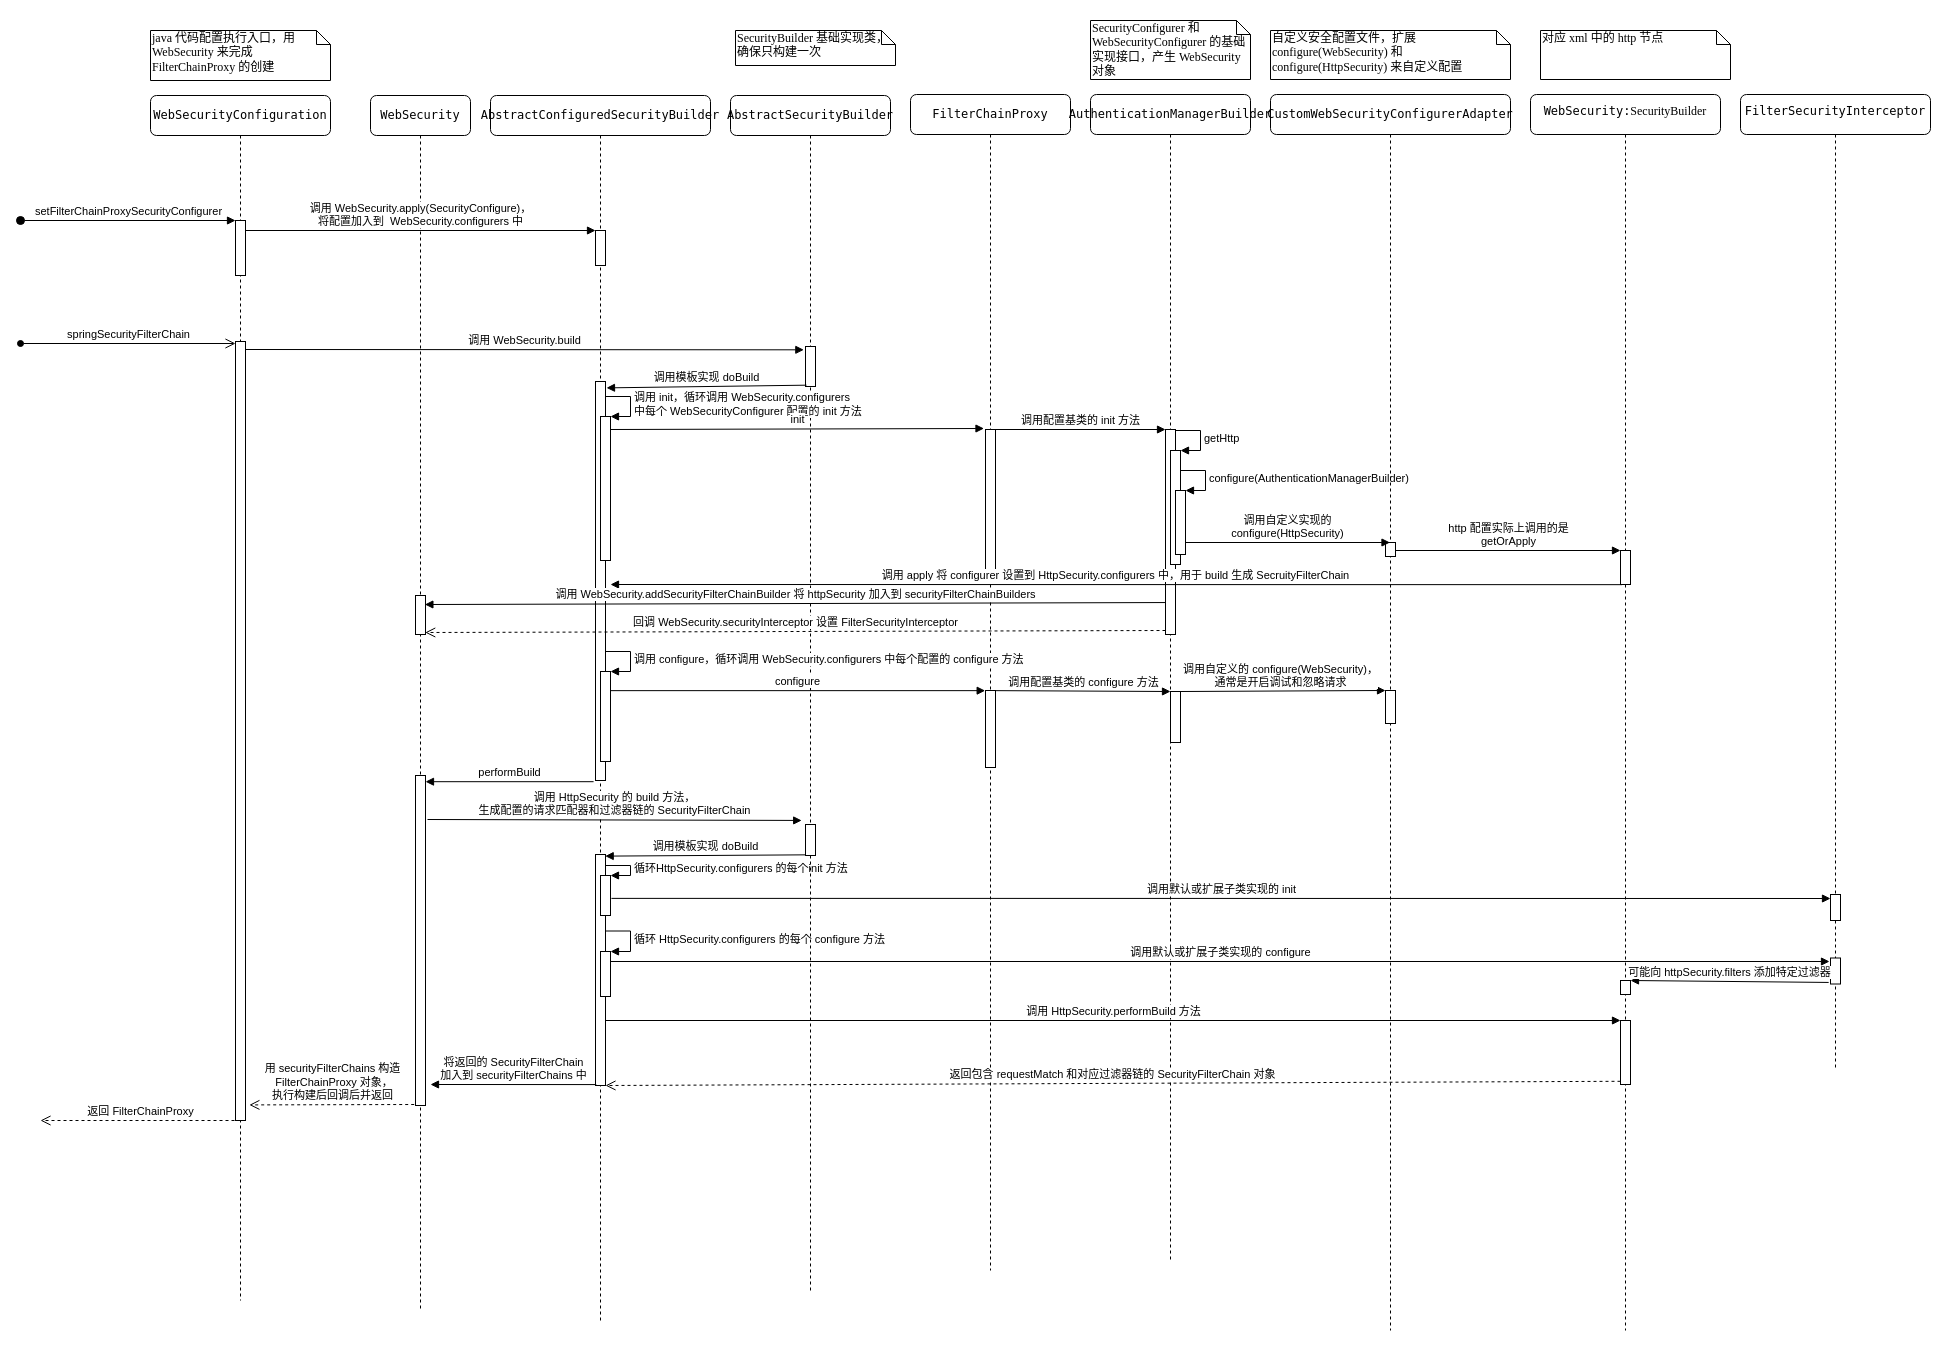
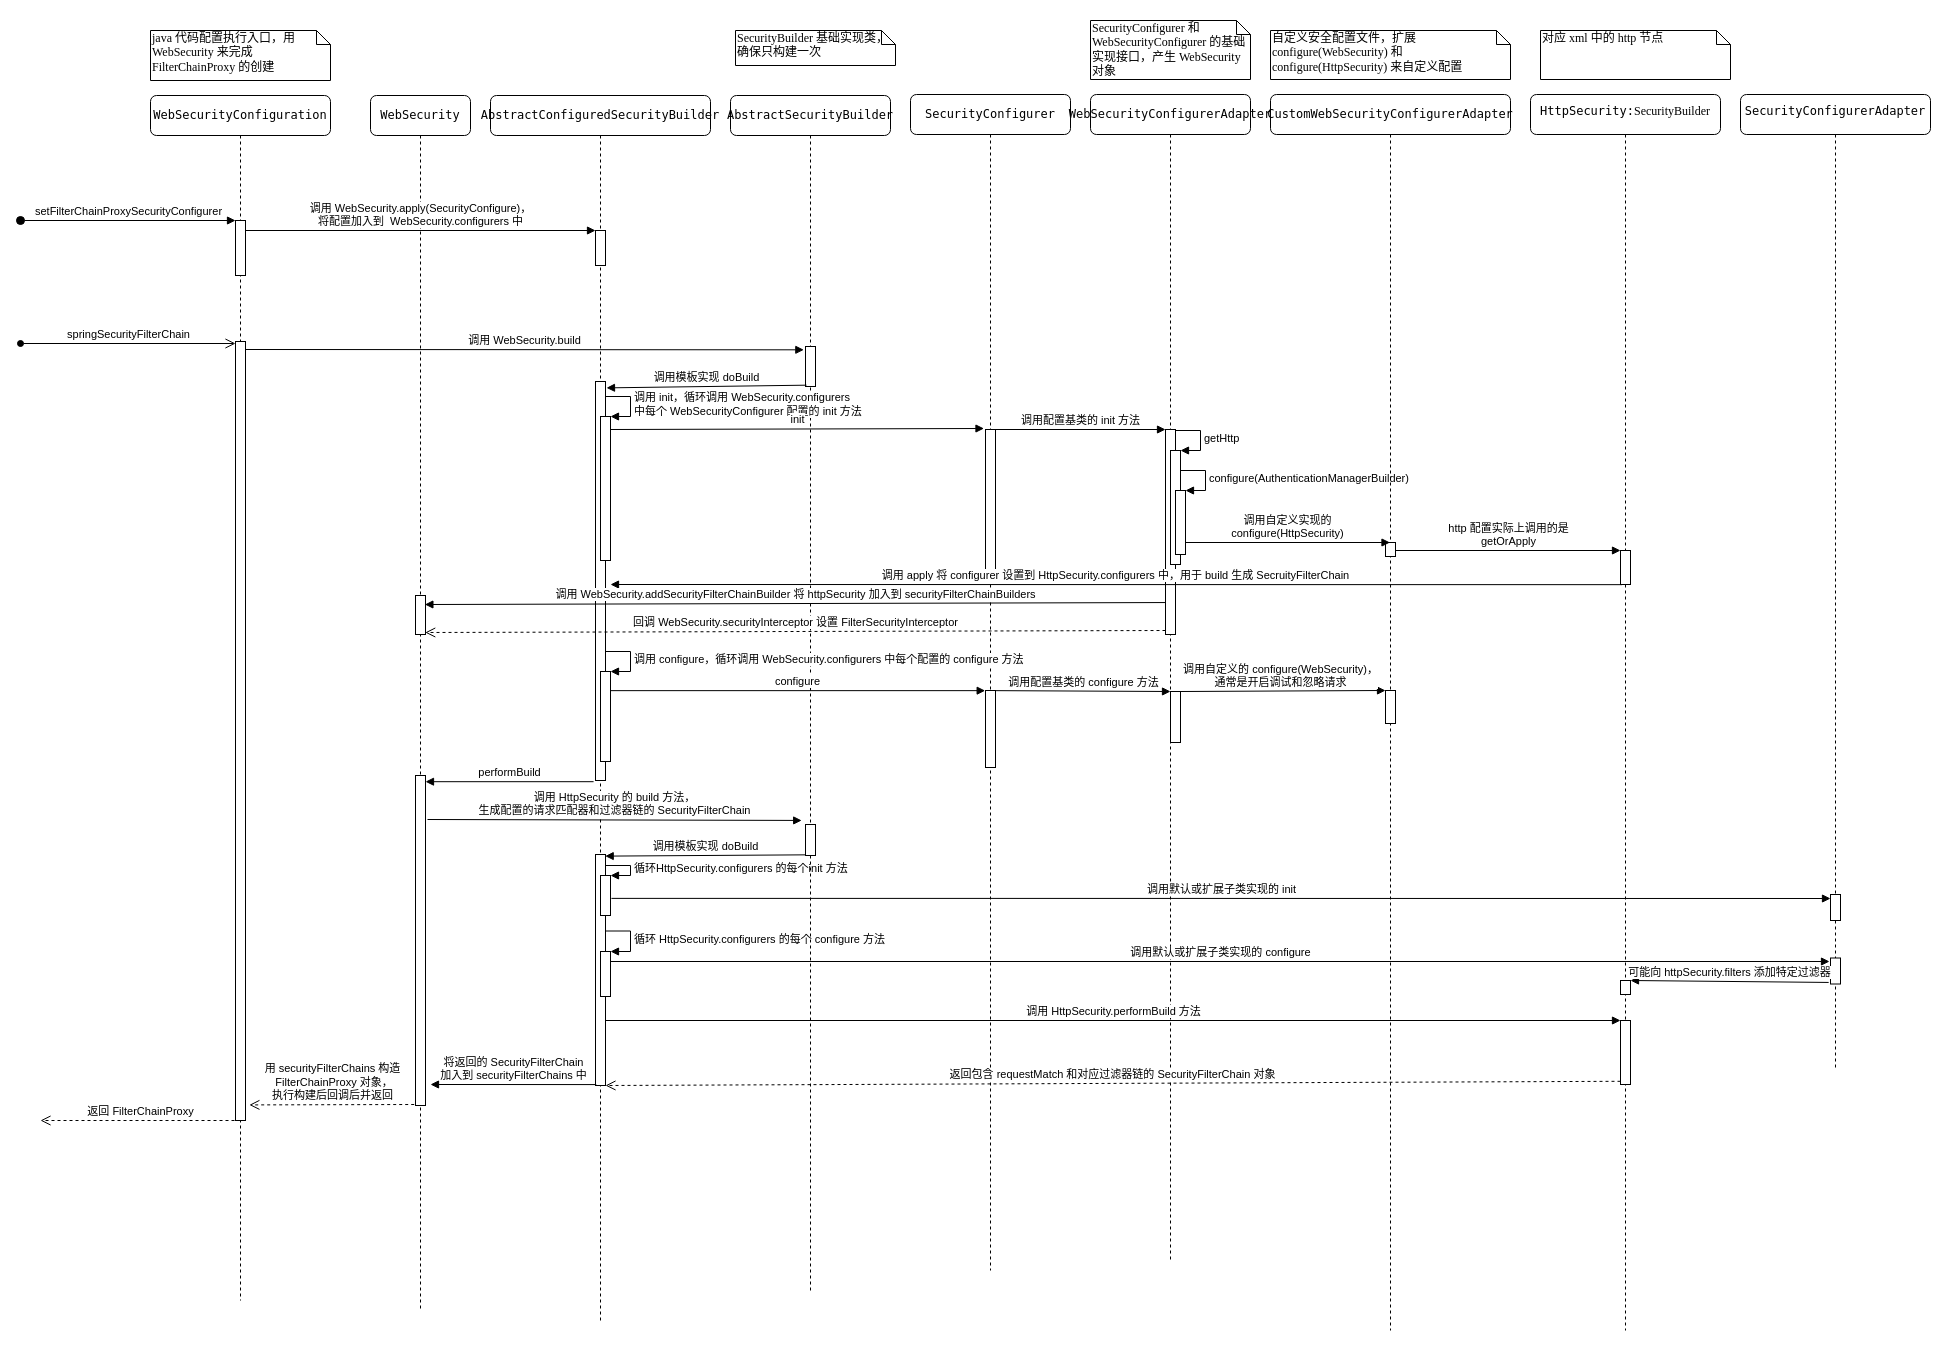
(1626, 112) -> (1626, 112)
(1836, 112) -> (1836, 112)
(991, 115) -> (991, 115)
(1171, 115) -> (1171, 115)
